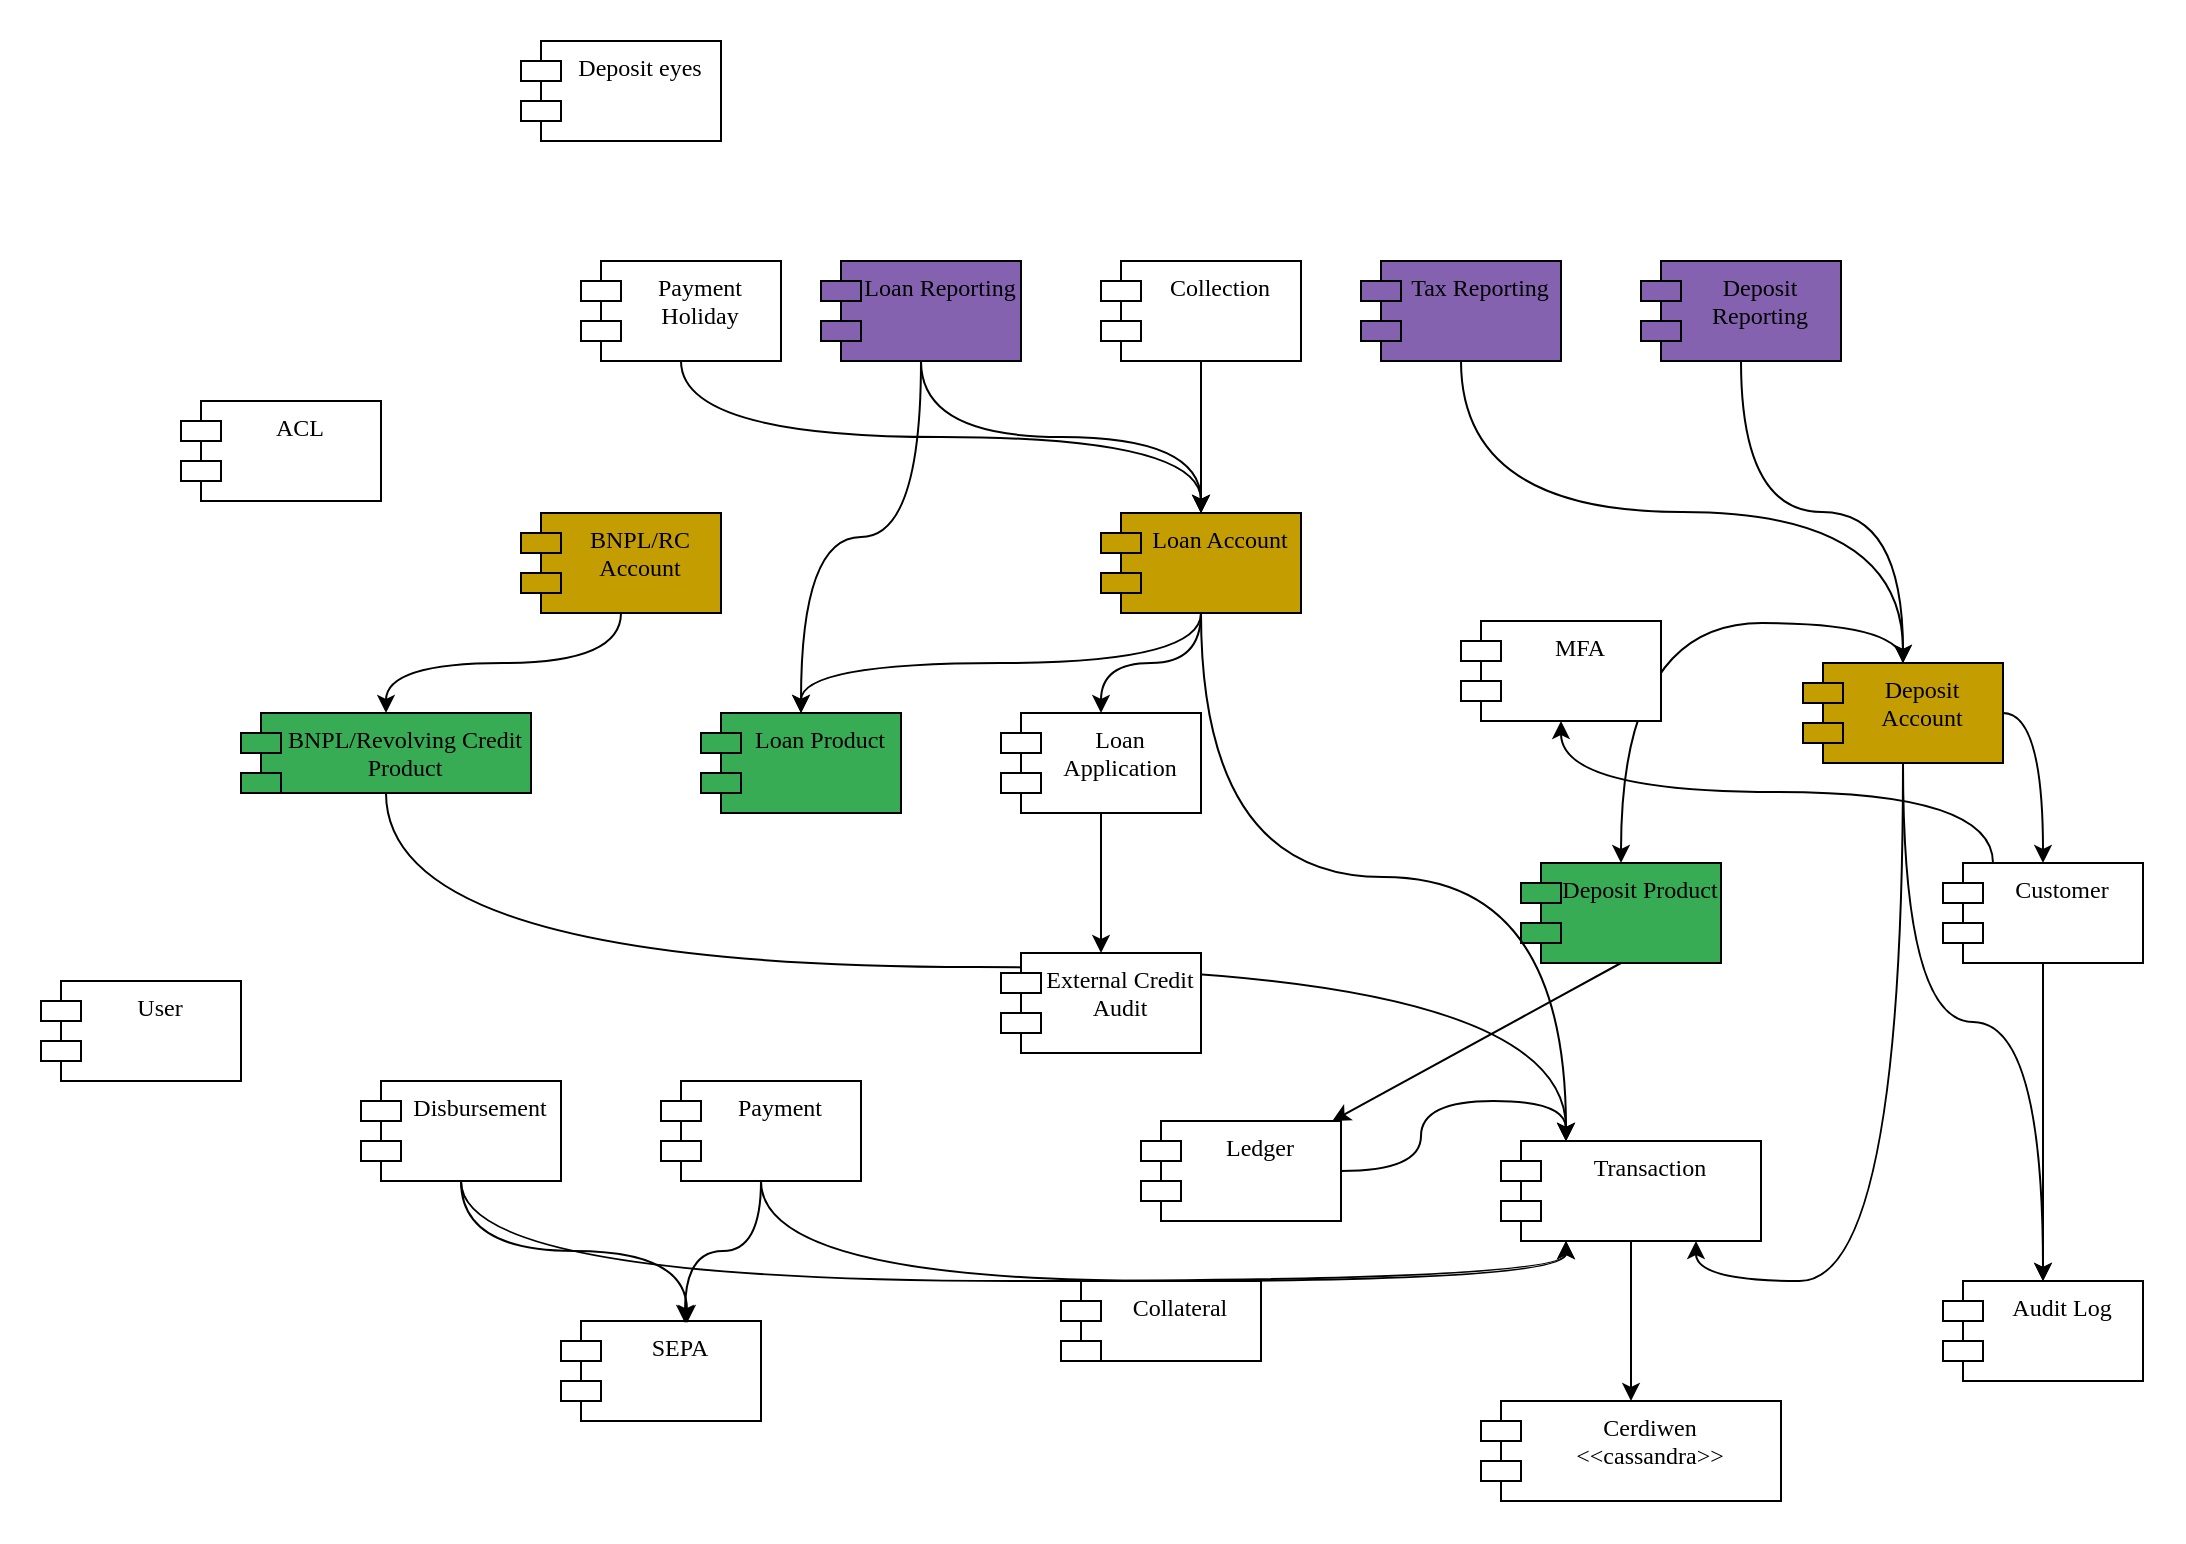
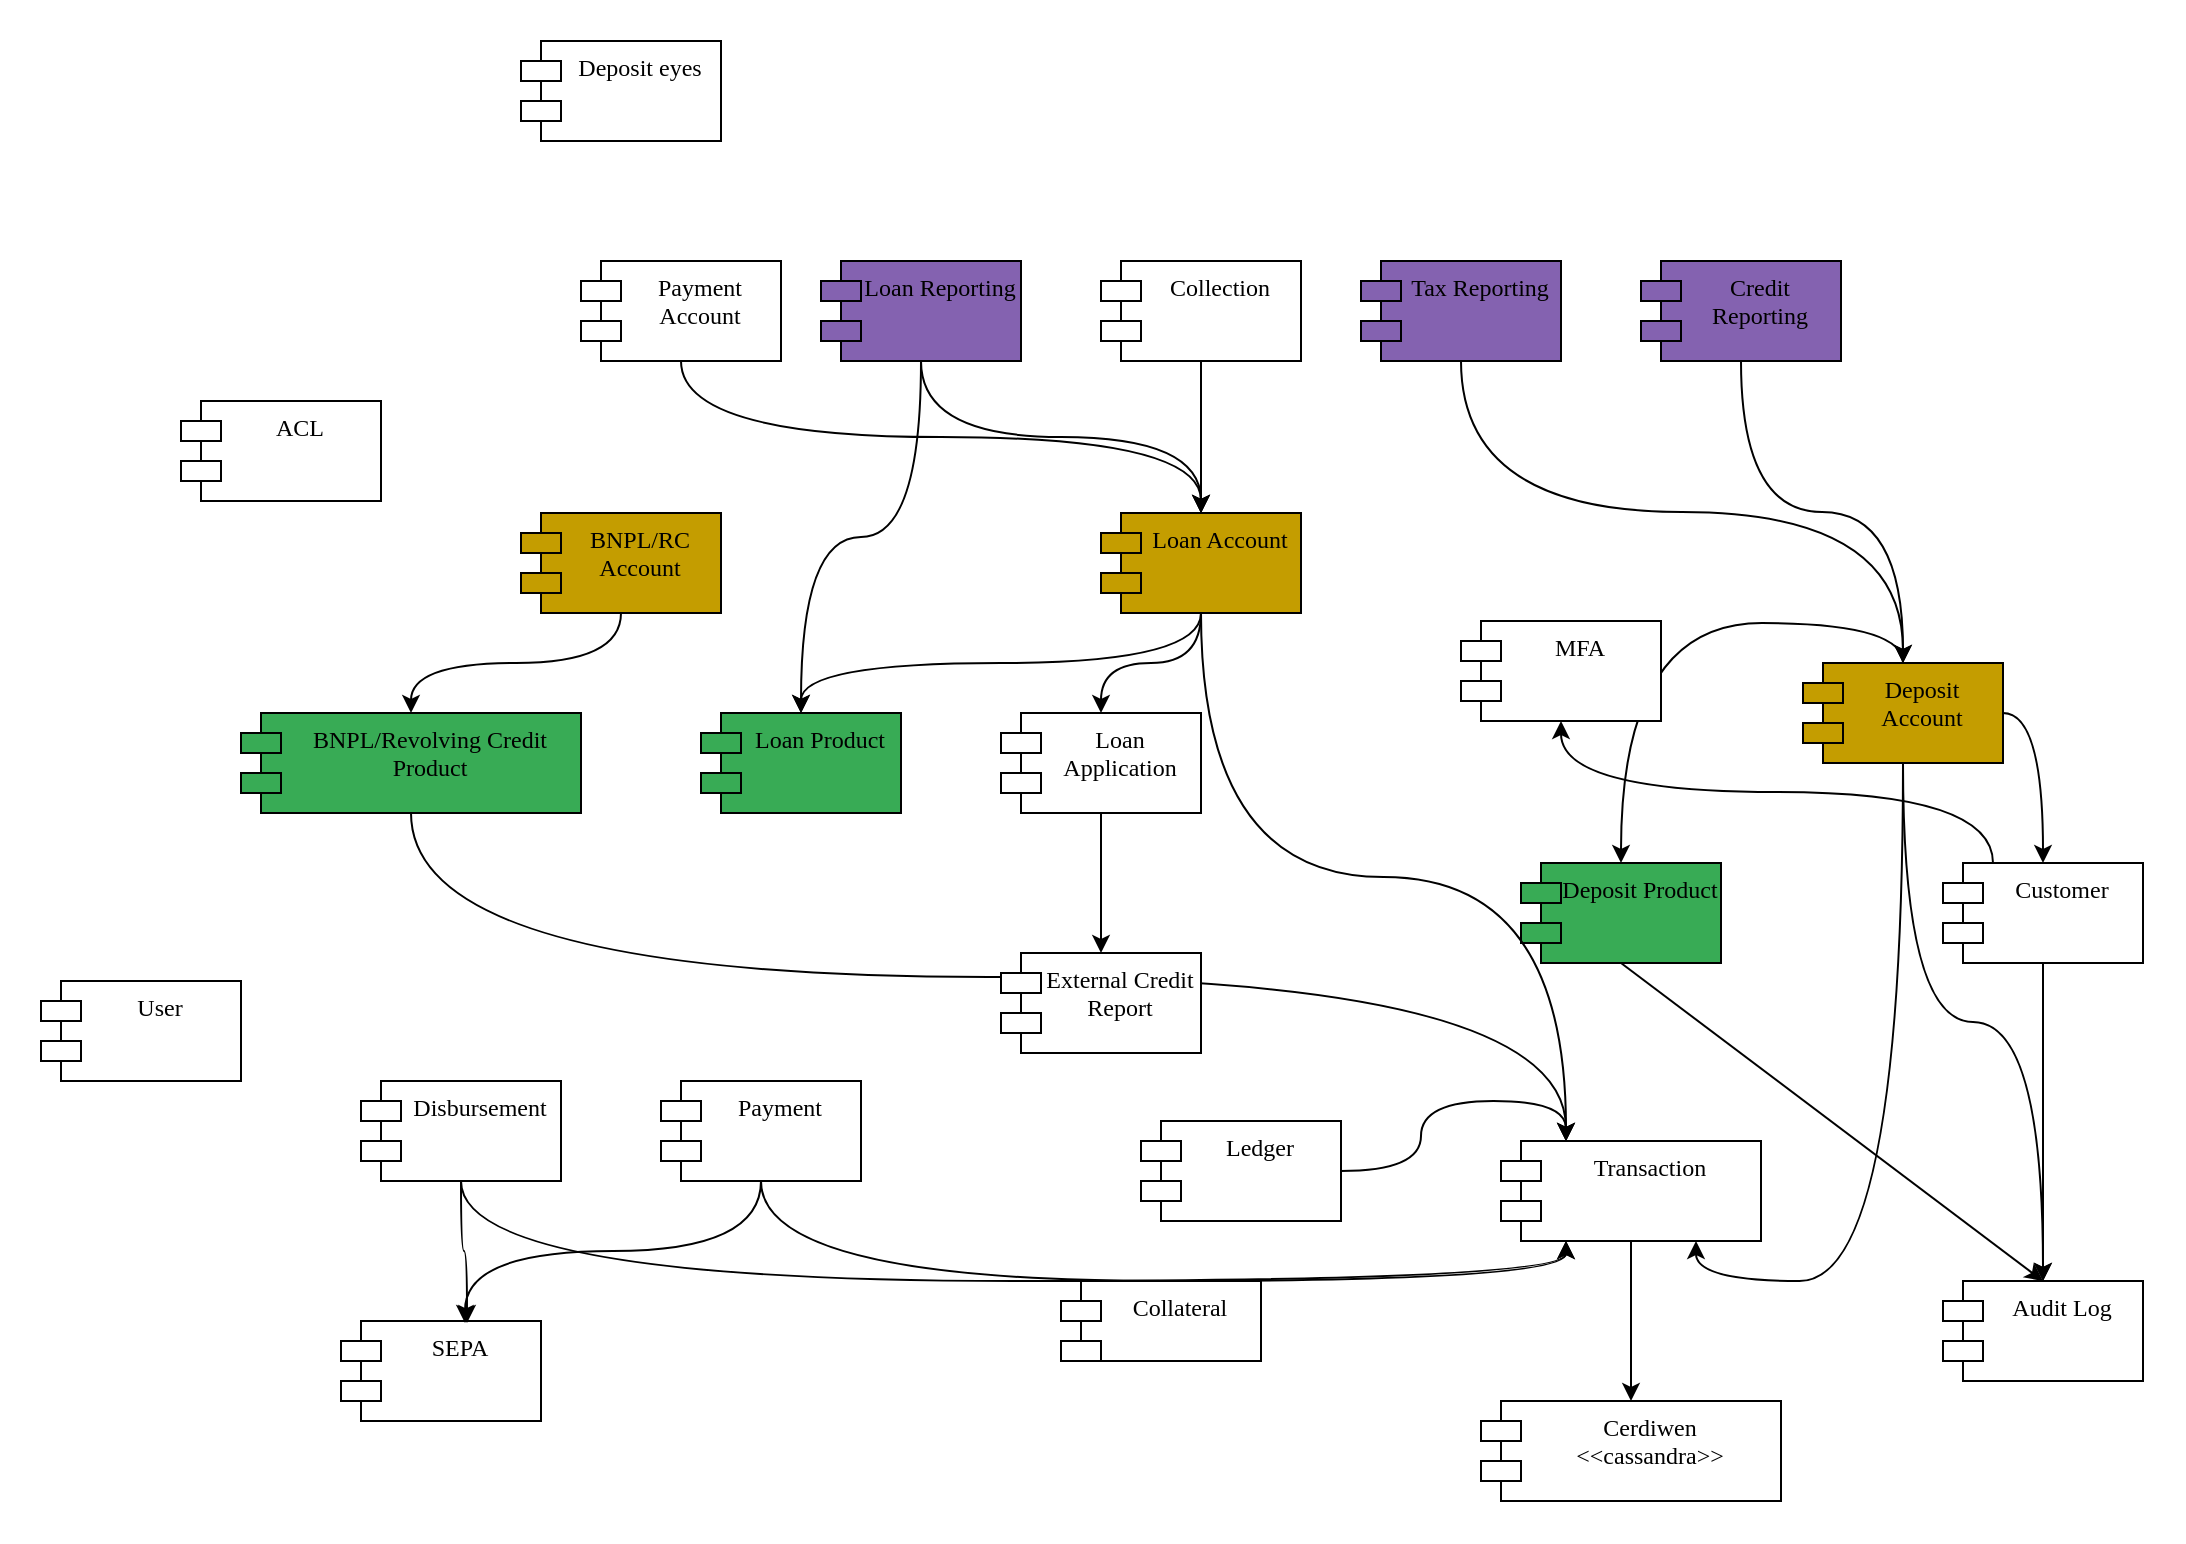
(701, 304) -> (701, 304)
(1761, 304) -> (1761, 304)
(386, 753) -> (411, 763)
(1121, 996) -> (1121, 996)
(1413, 1077) -> (1747, 1058)
(661, 1371) -> (441, 1371)
